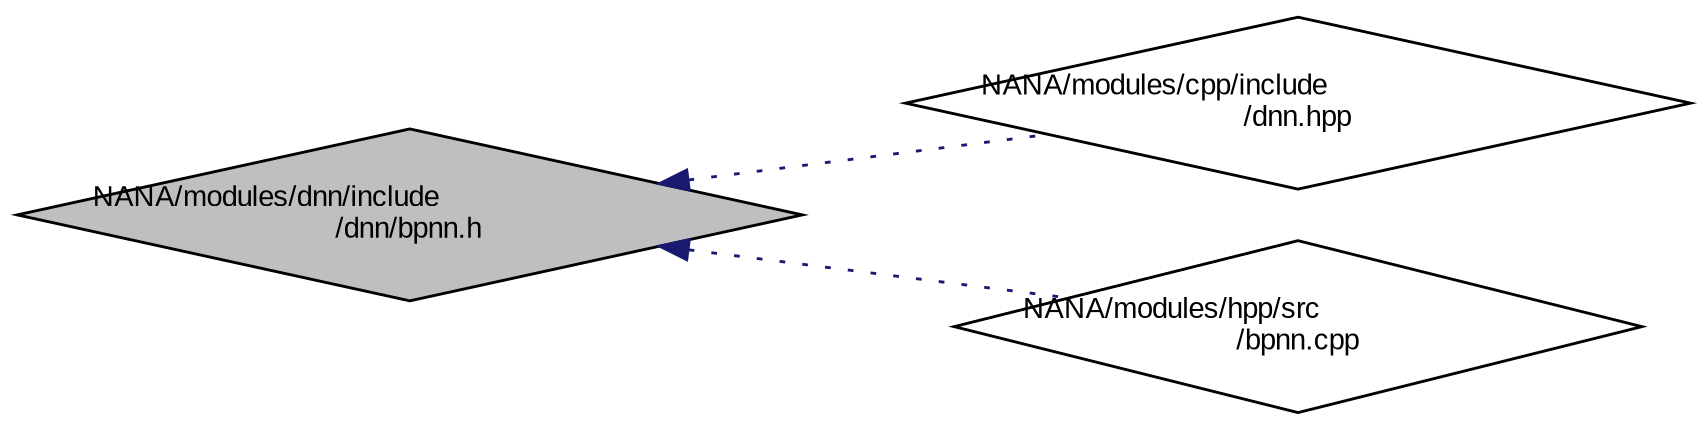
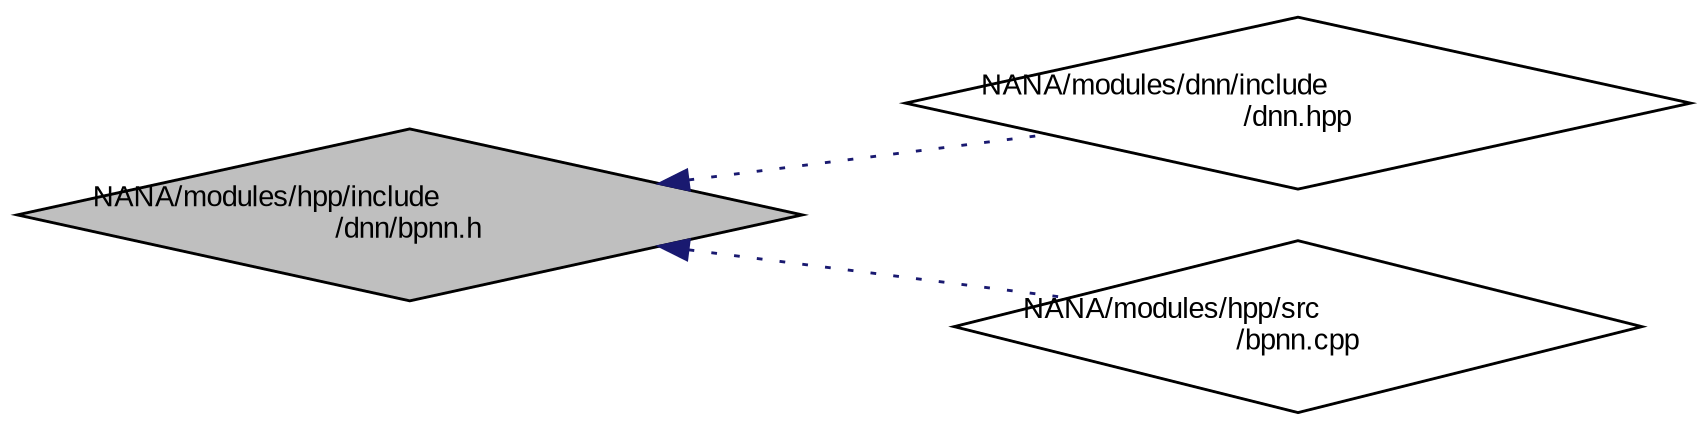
(1298, 103) -> (1298, 103)
(410, 215) -> (410, 215)
